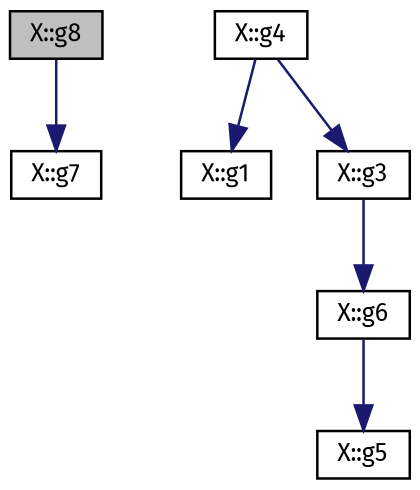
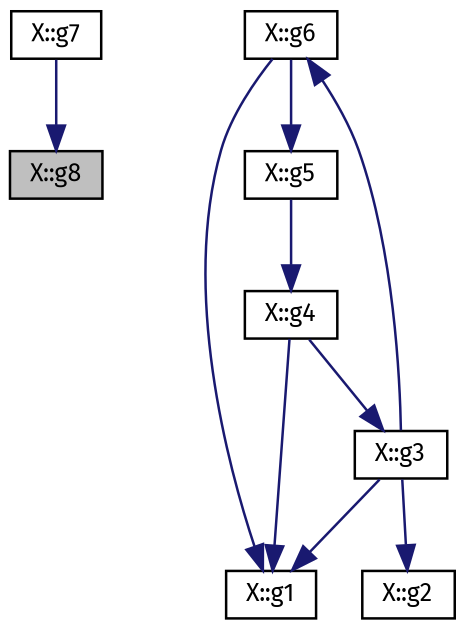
(56, 92) -> (56, 92)
none -> (291, 232)
none -> (206, 298)
none -> (345, 516)
none -> (409, 595)
